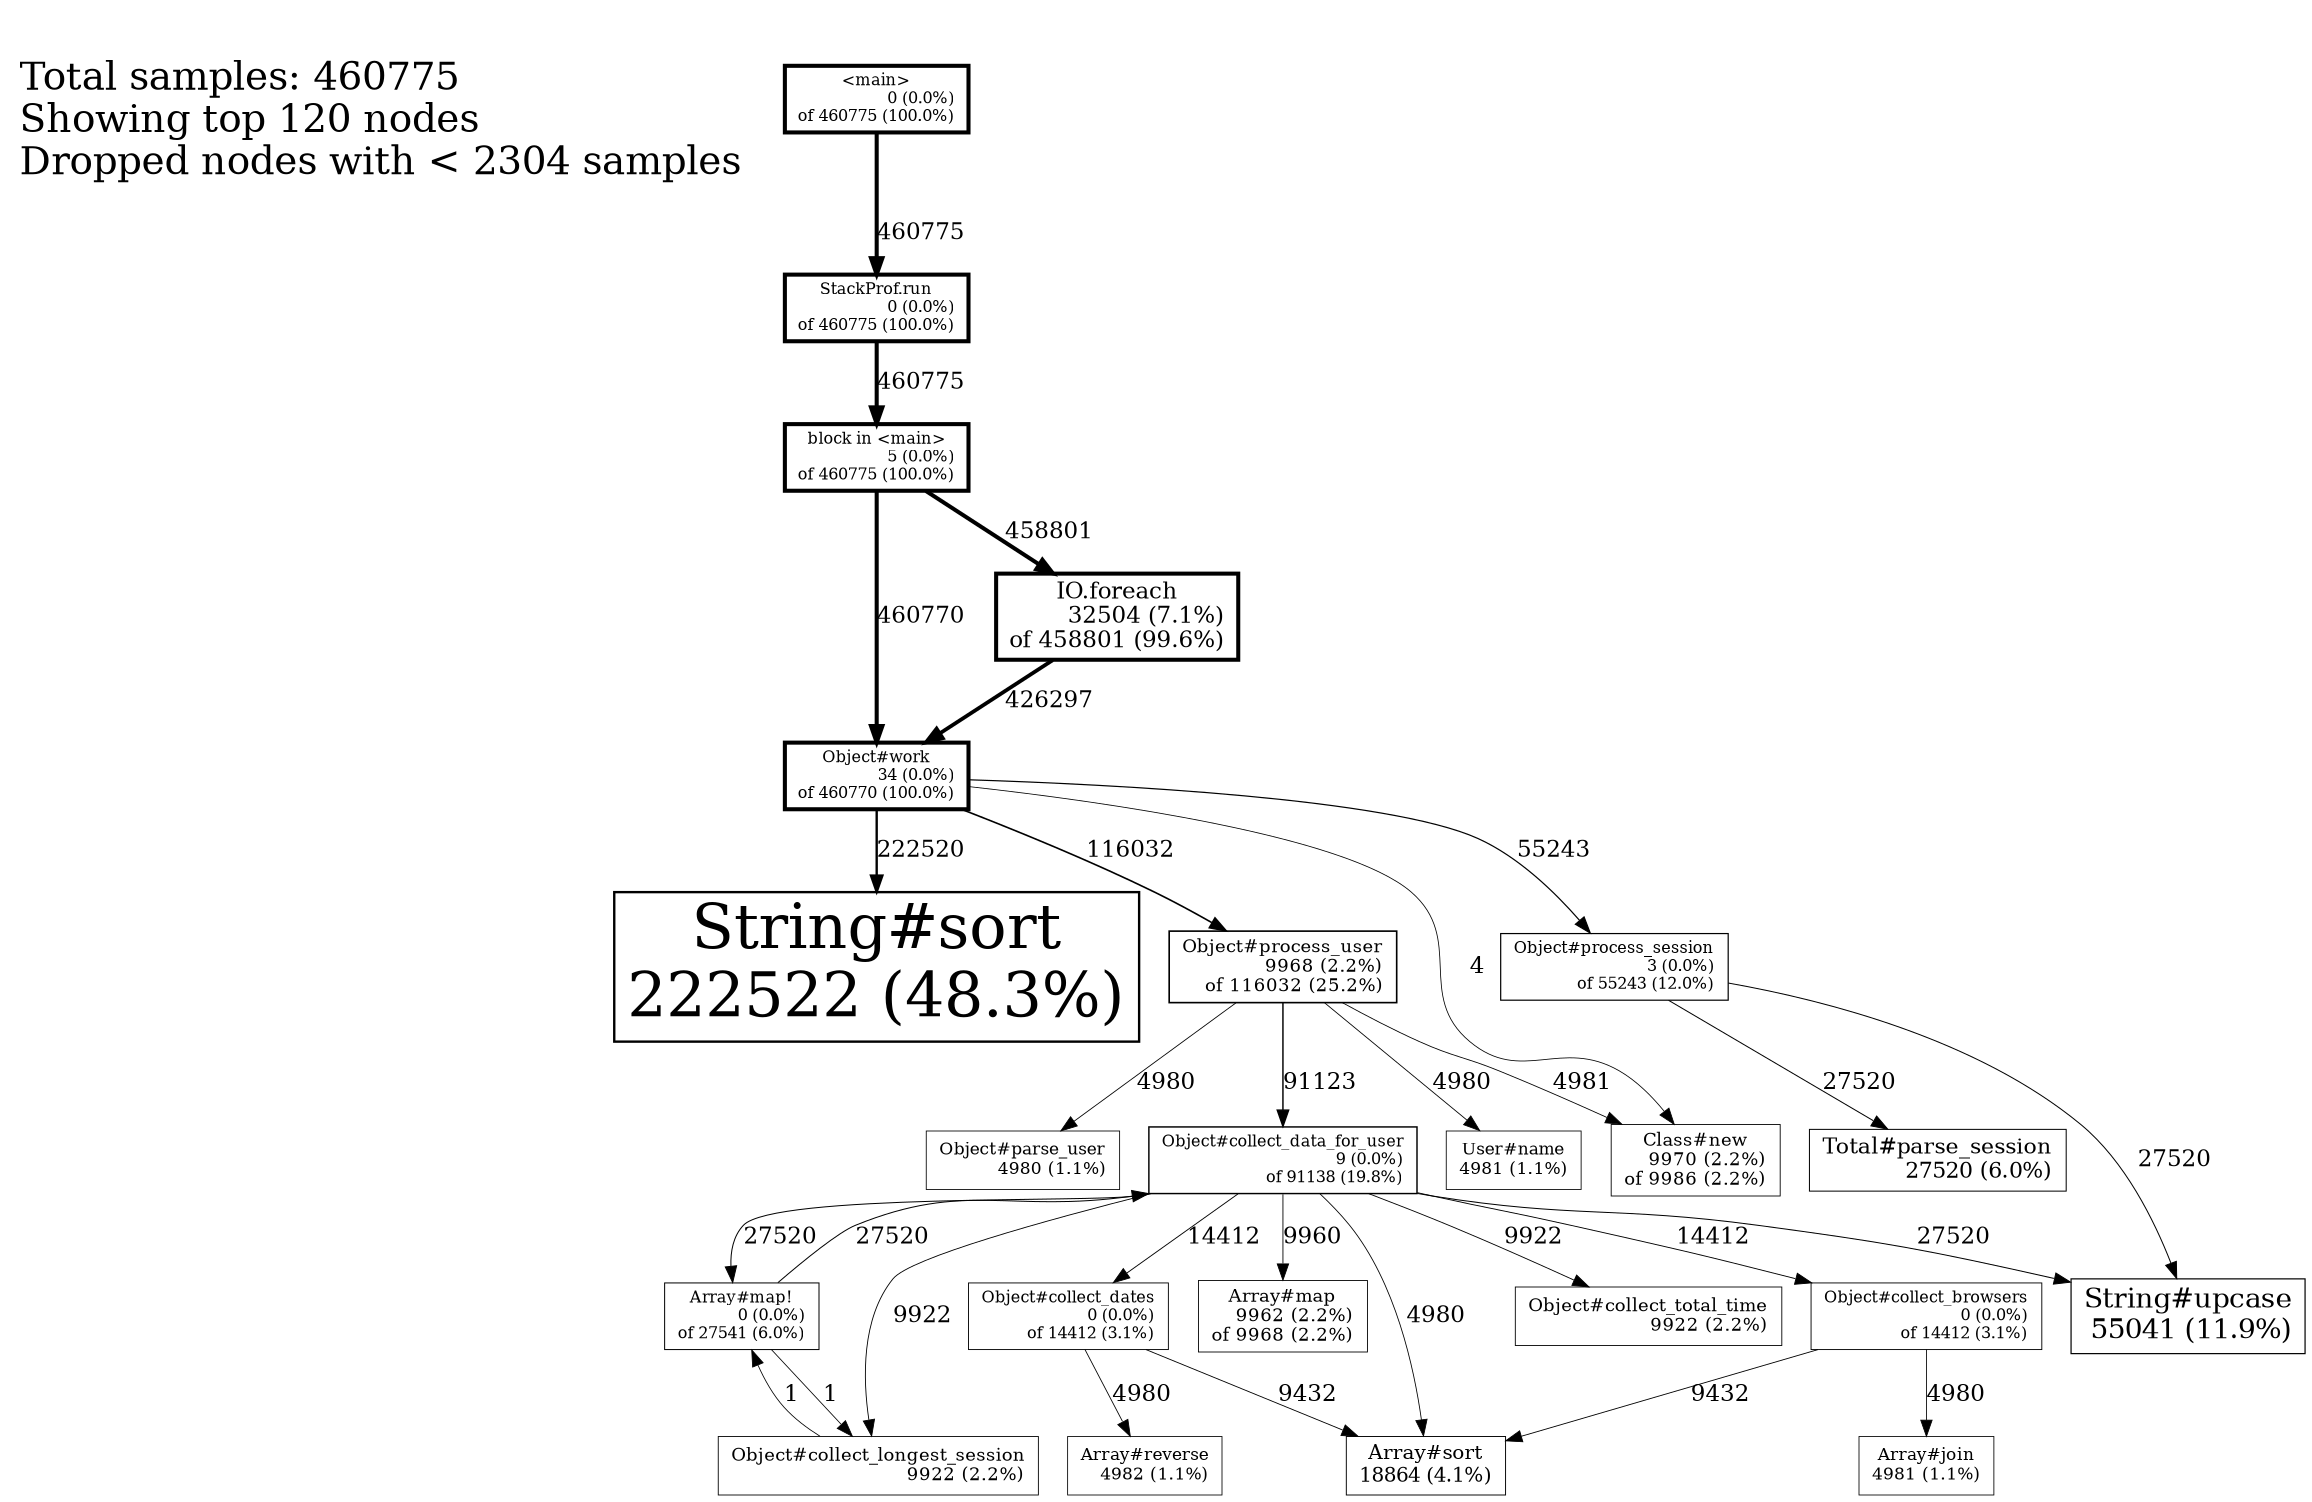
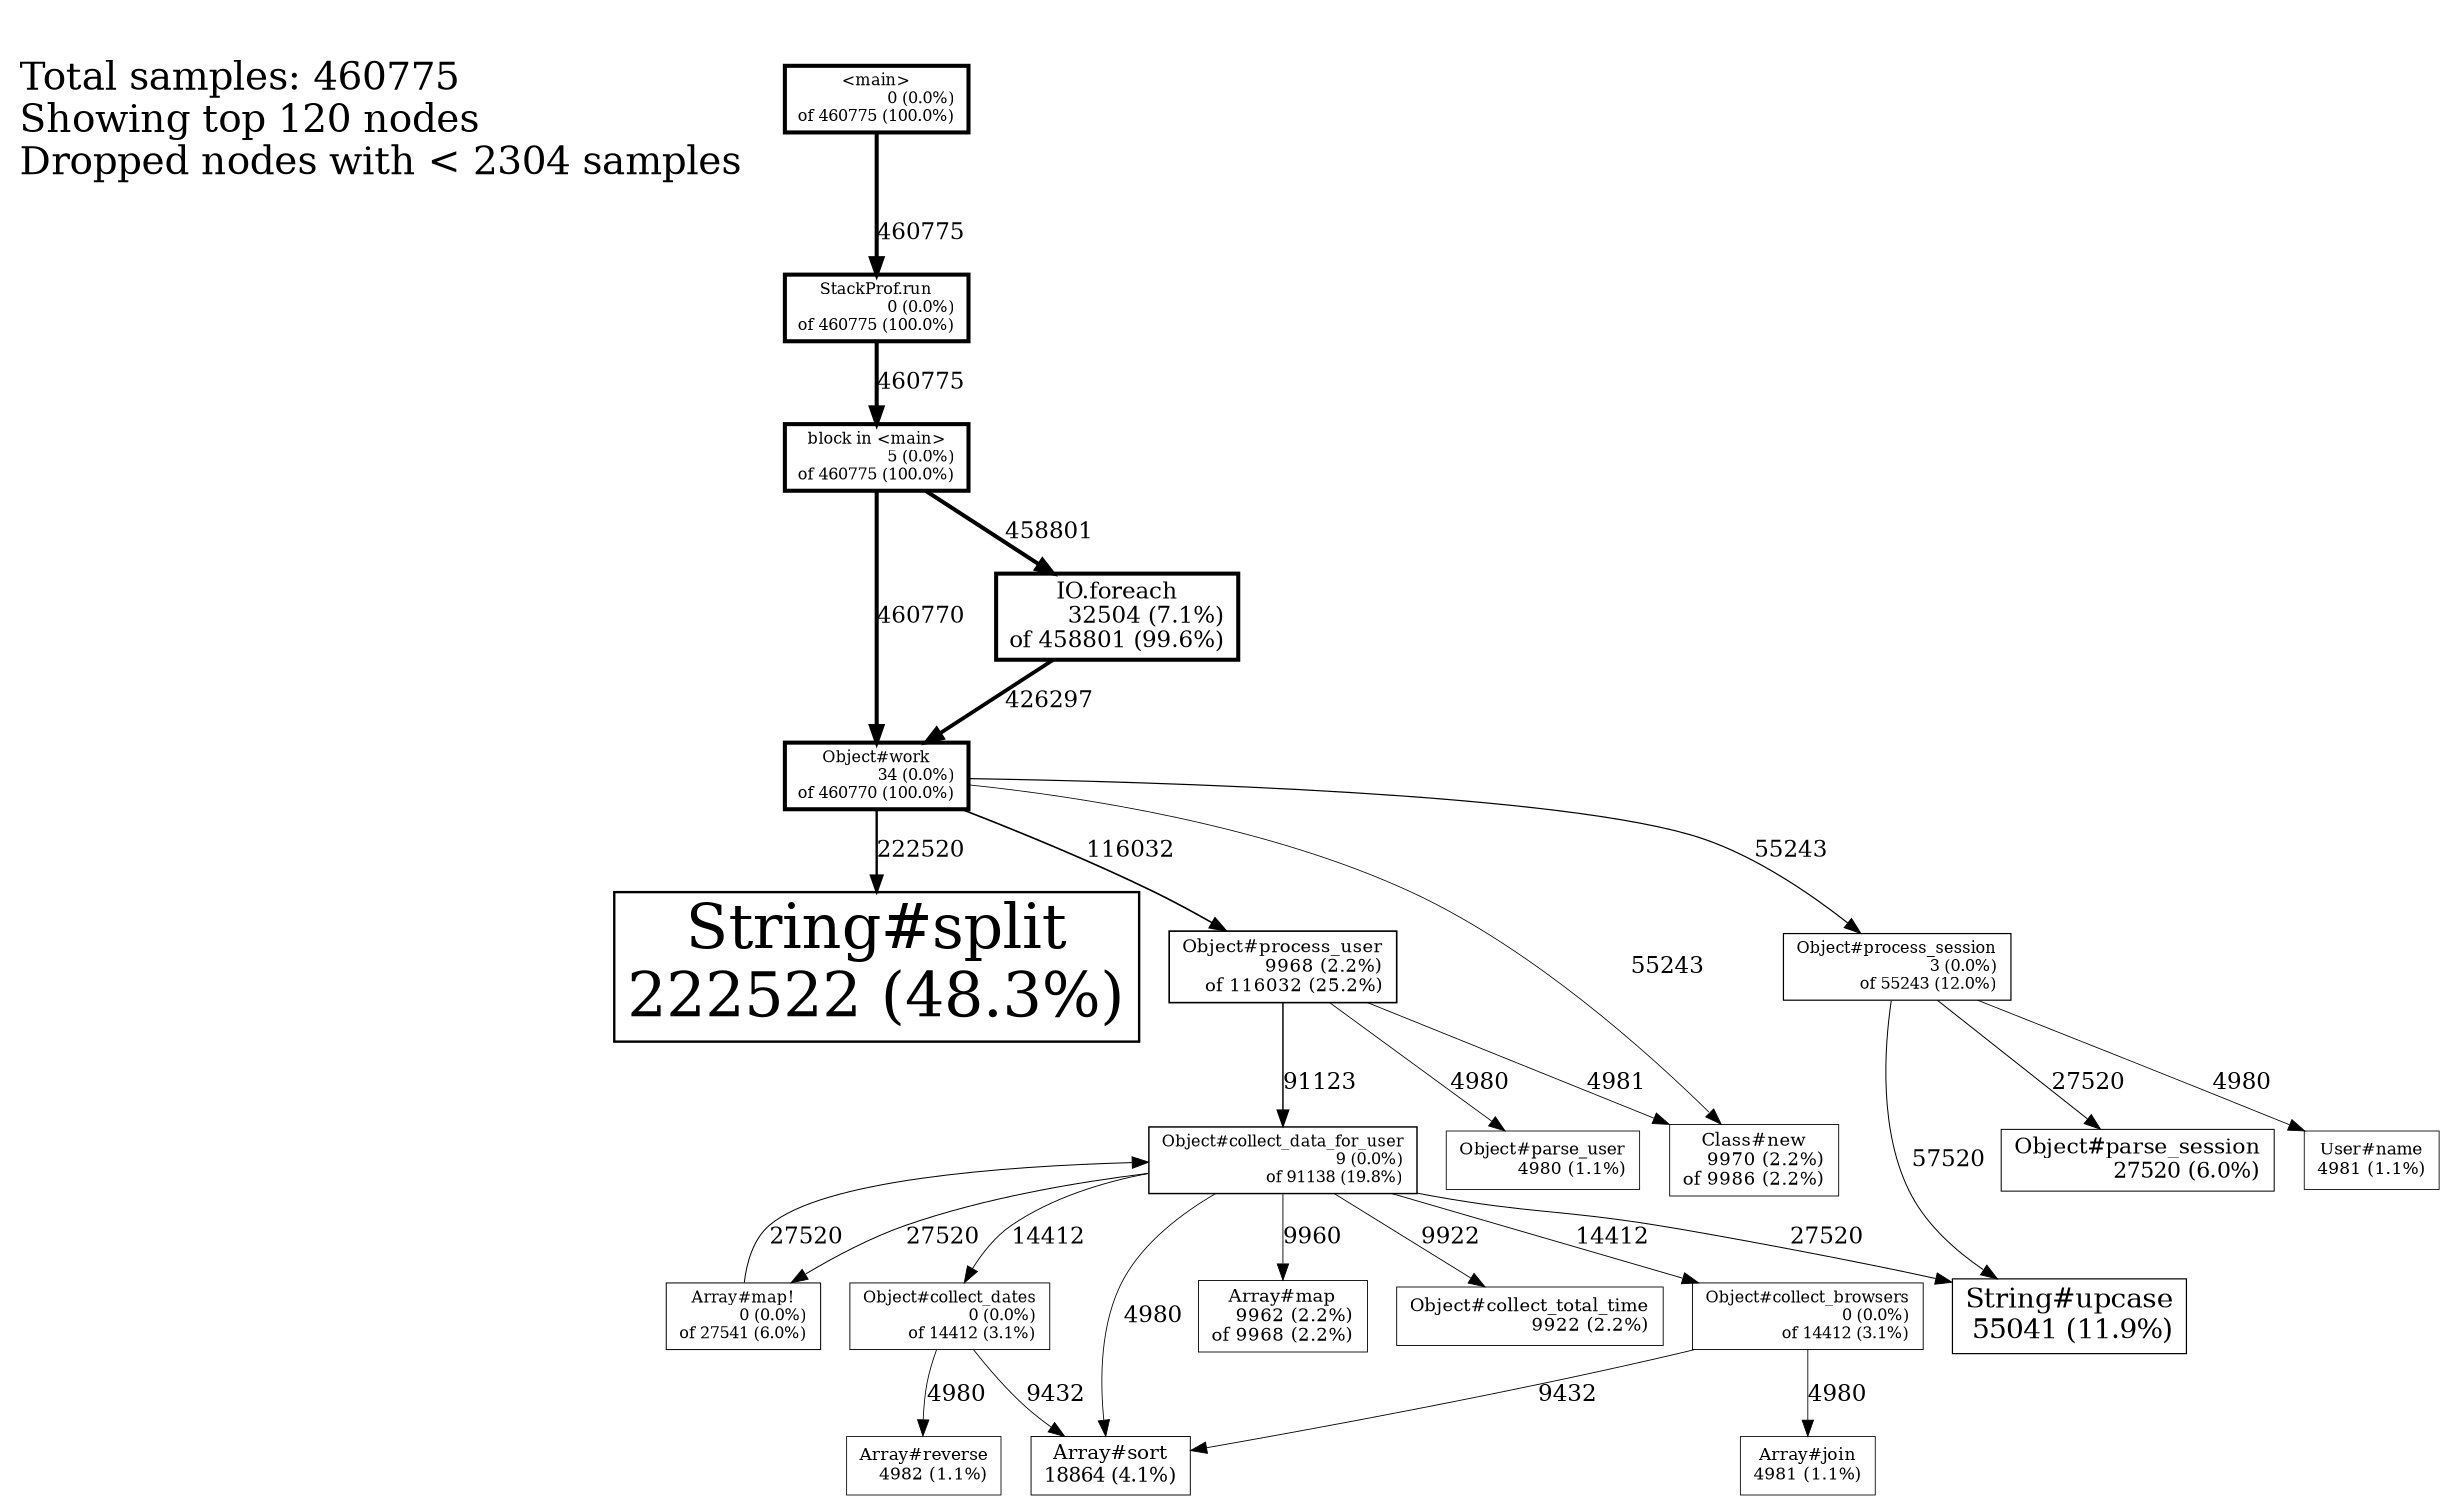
(877, 967) -> (877, 967)
(1478, 967) -> (1668, 967)
(1396, 1061) -> (2134, 1062)
(1938, 1160) -> (2138, 1160)
(2175, 1160) -> (1949, 1160)
(878, 1466) -> none
